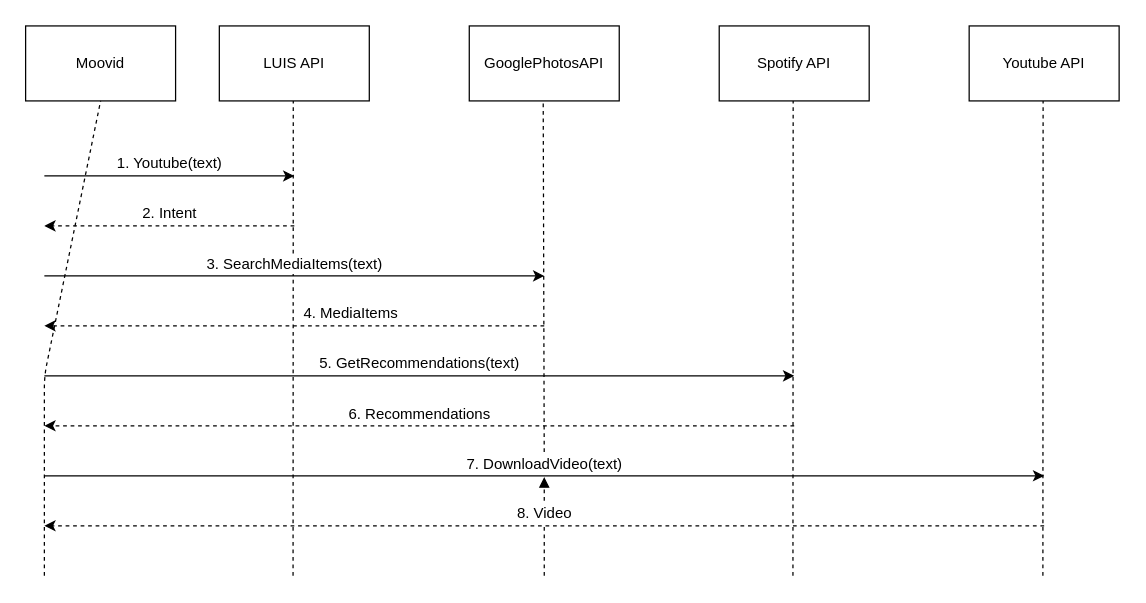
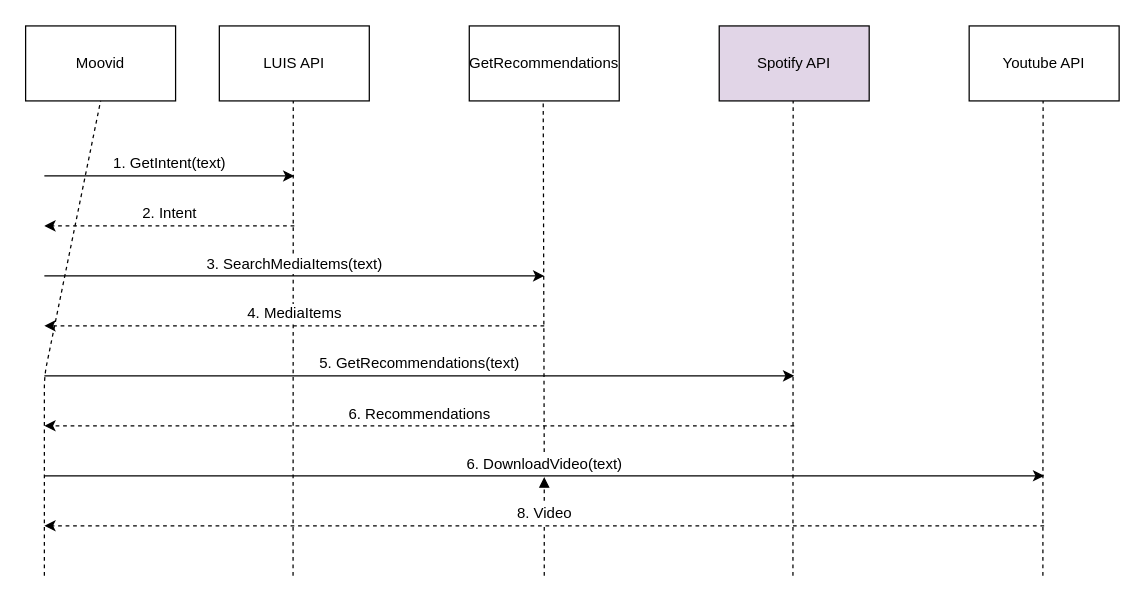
(544, 63) -> (544, 63)
(794, 63) -> (794, 63)
(170, 163) -> (170, 163)
(351, 313) -> (294, 313)
(545, 464) -> (545, 464)
